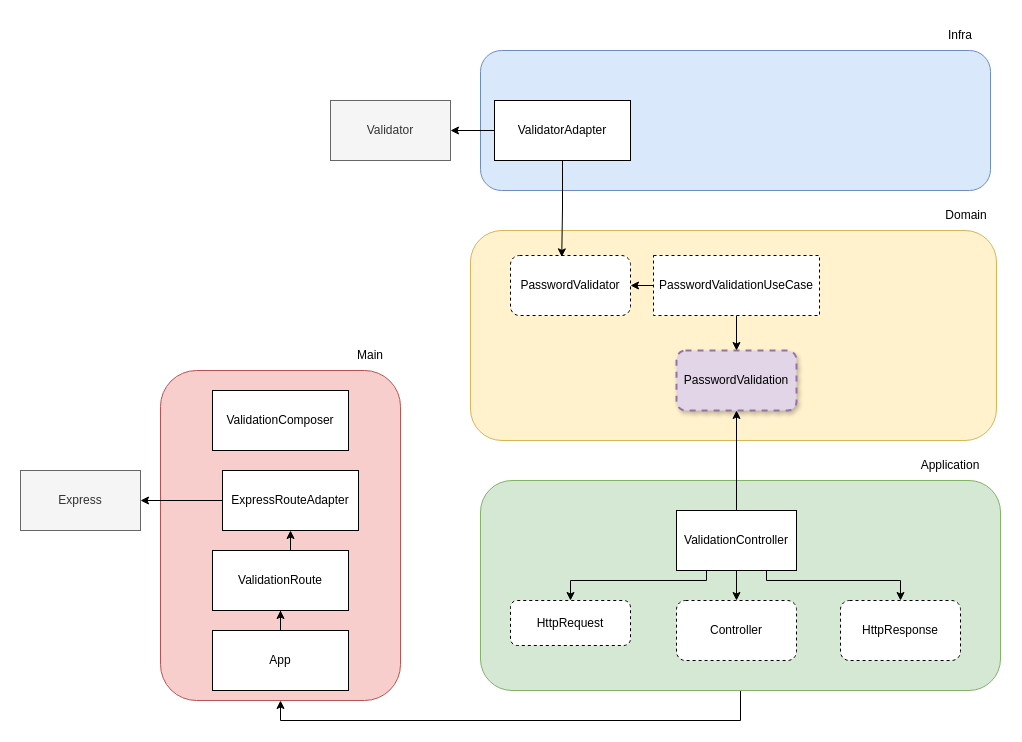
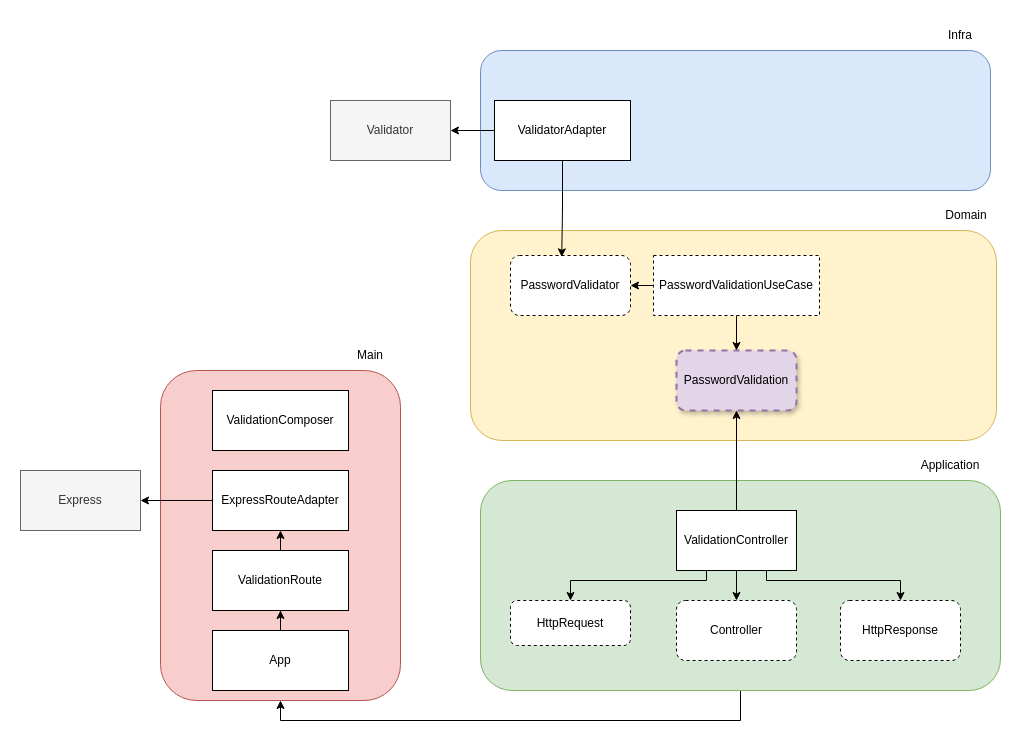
(291, 501) -> (281, 501)
